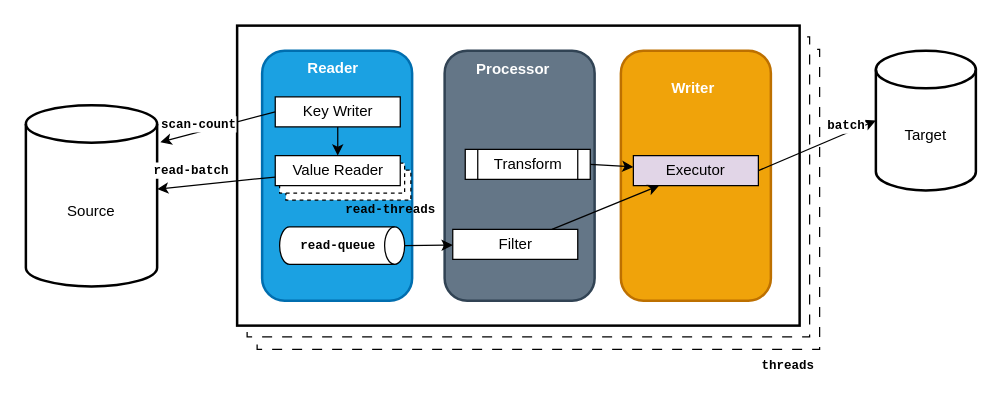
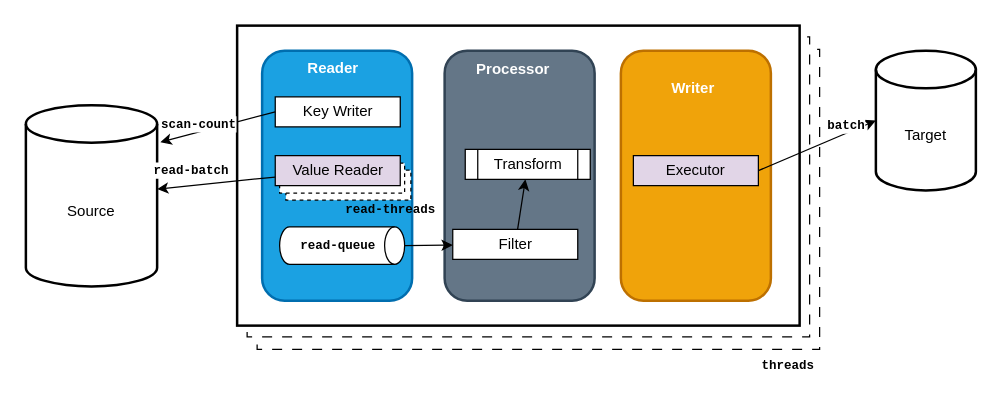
(338, 137) -> none
(607, 165) -> none
(338, 171) -> (338, 171)
(602, 209) -> (521, 208)
